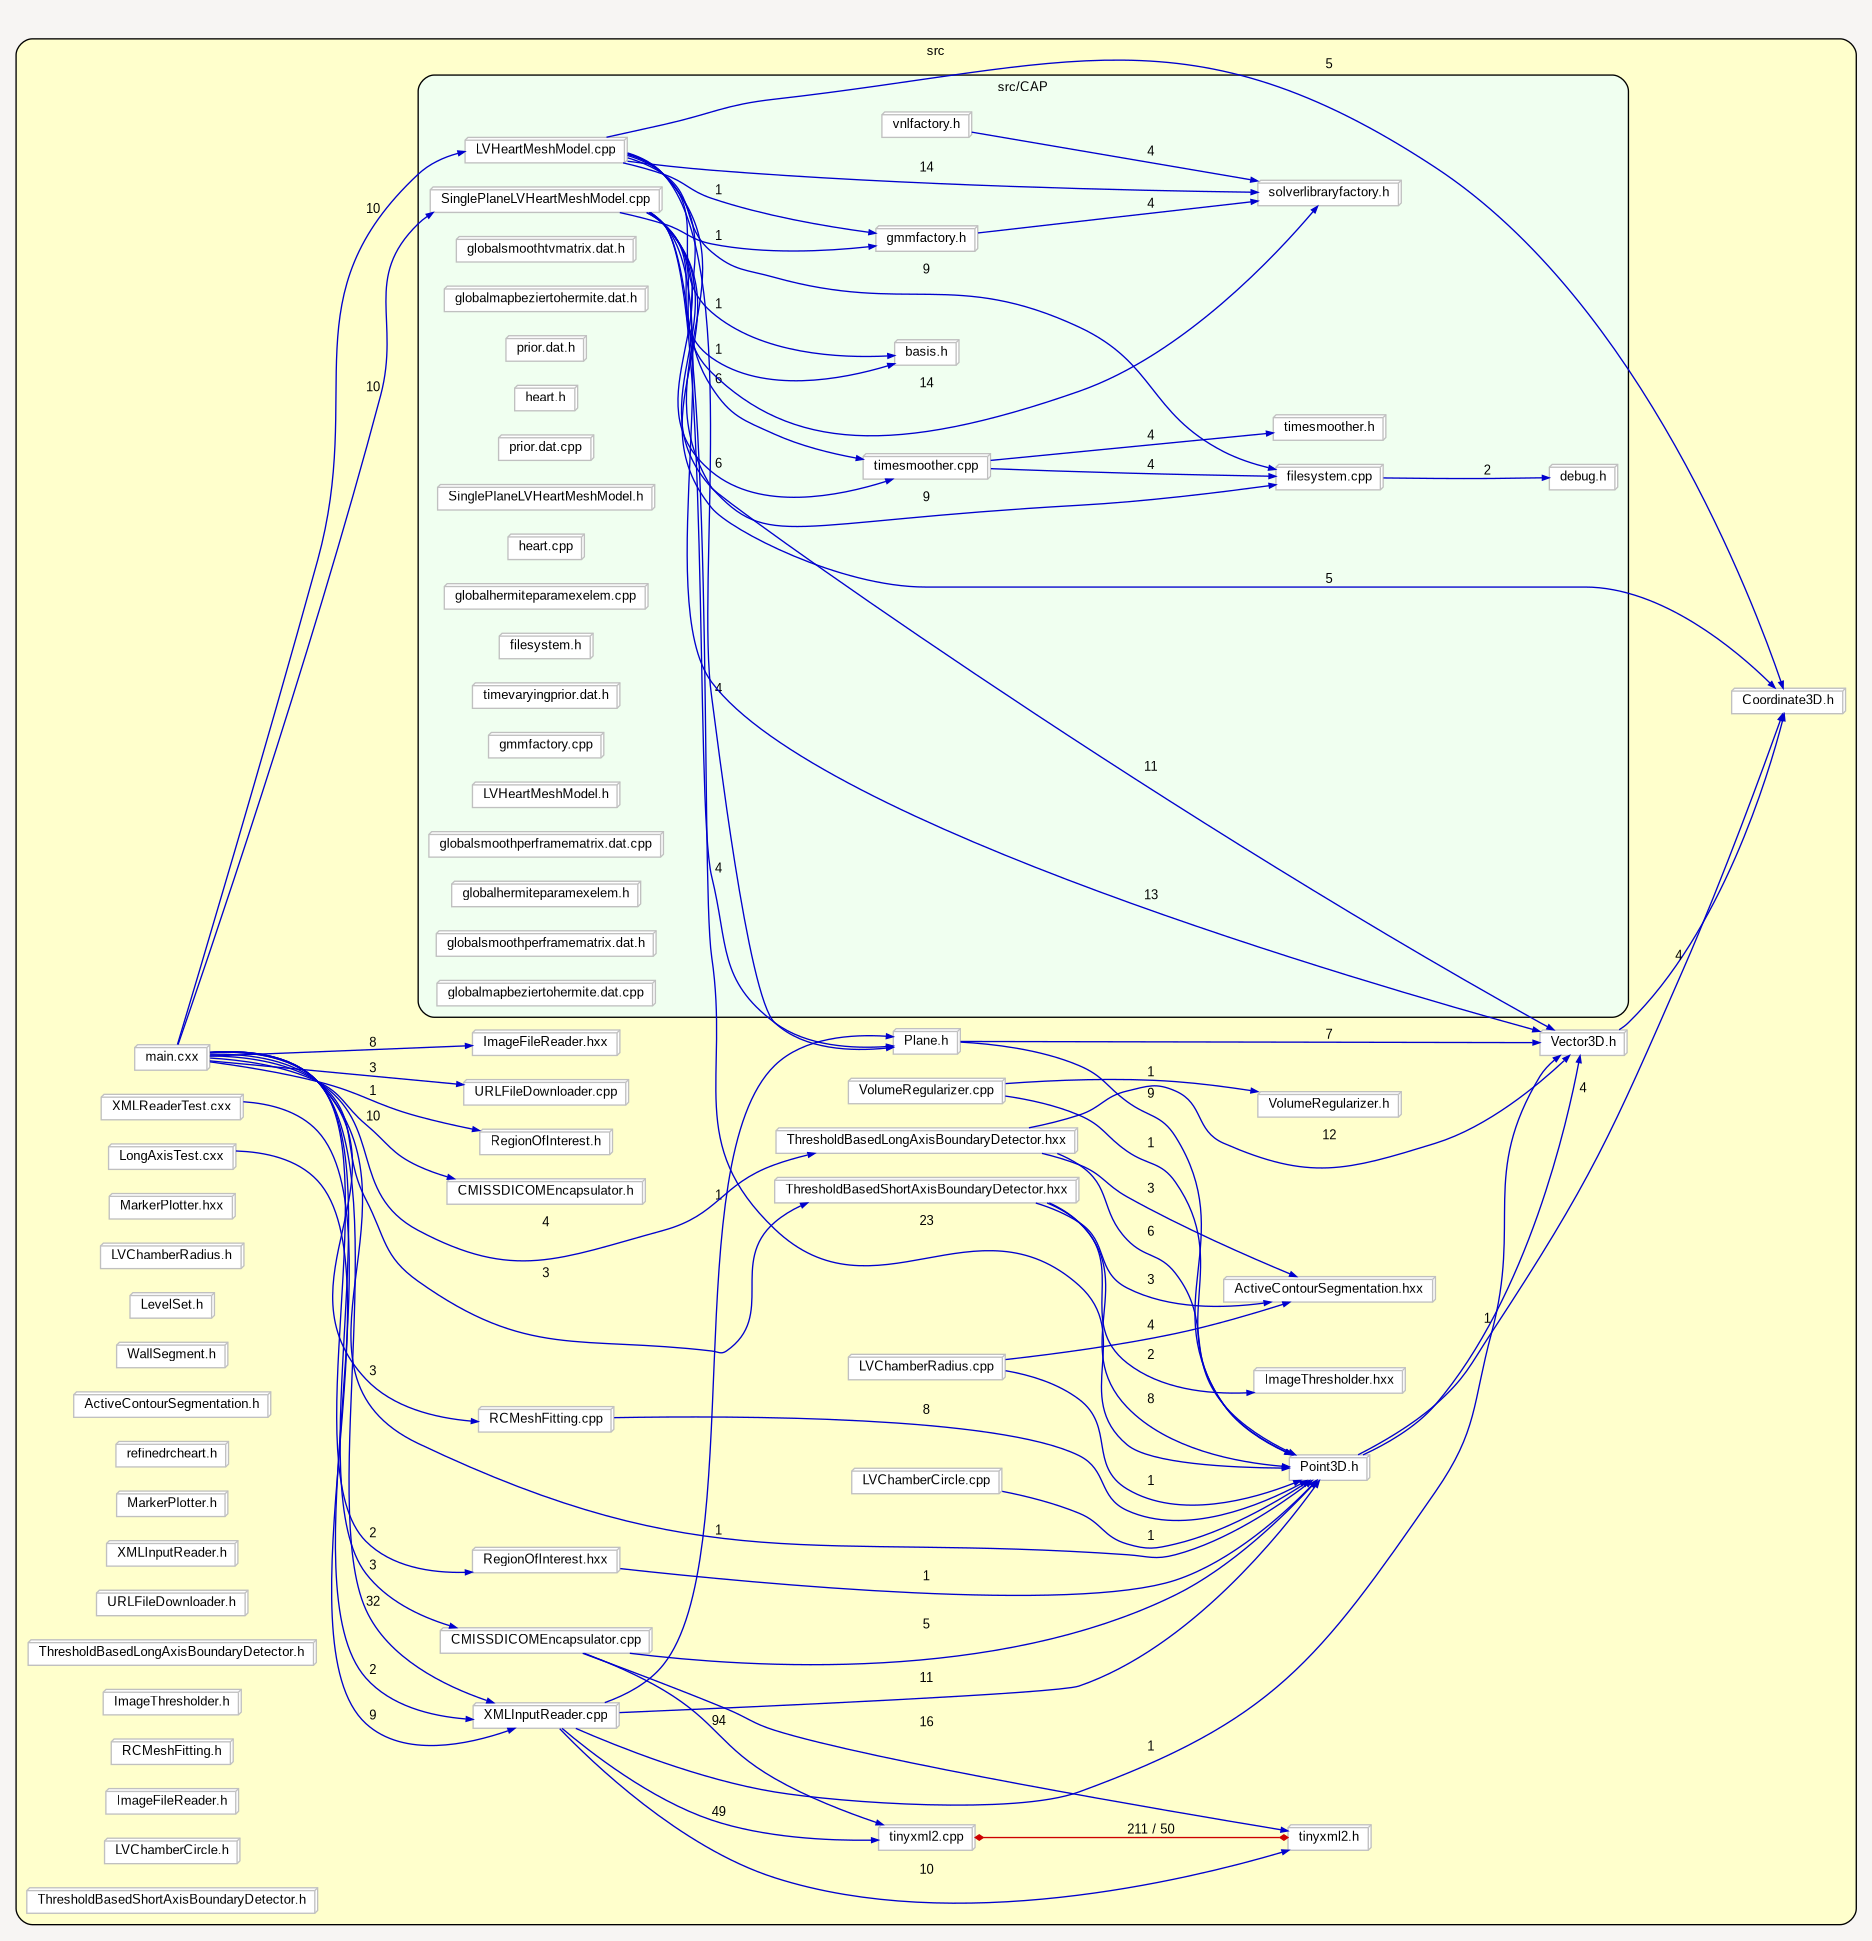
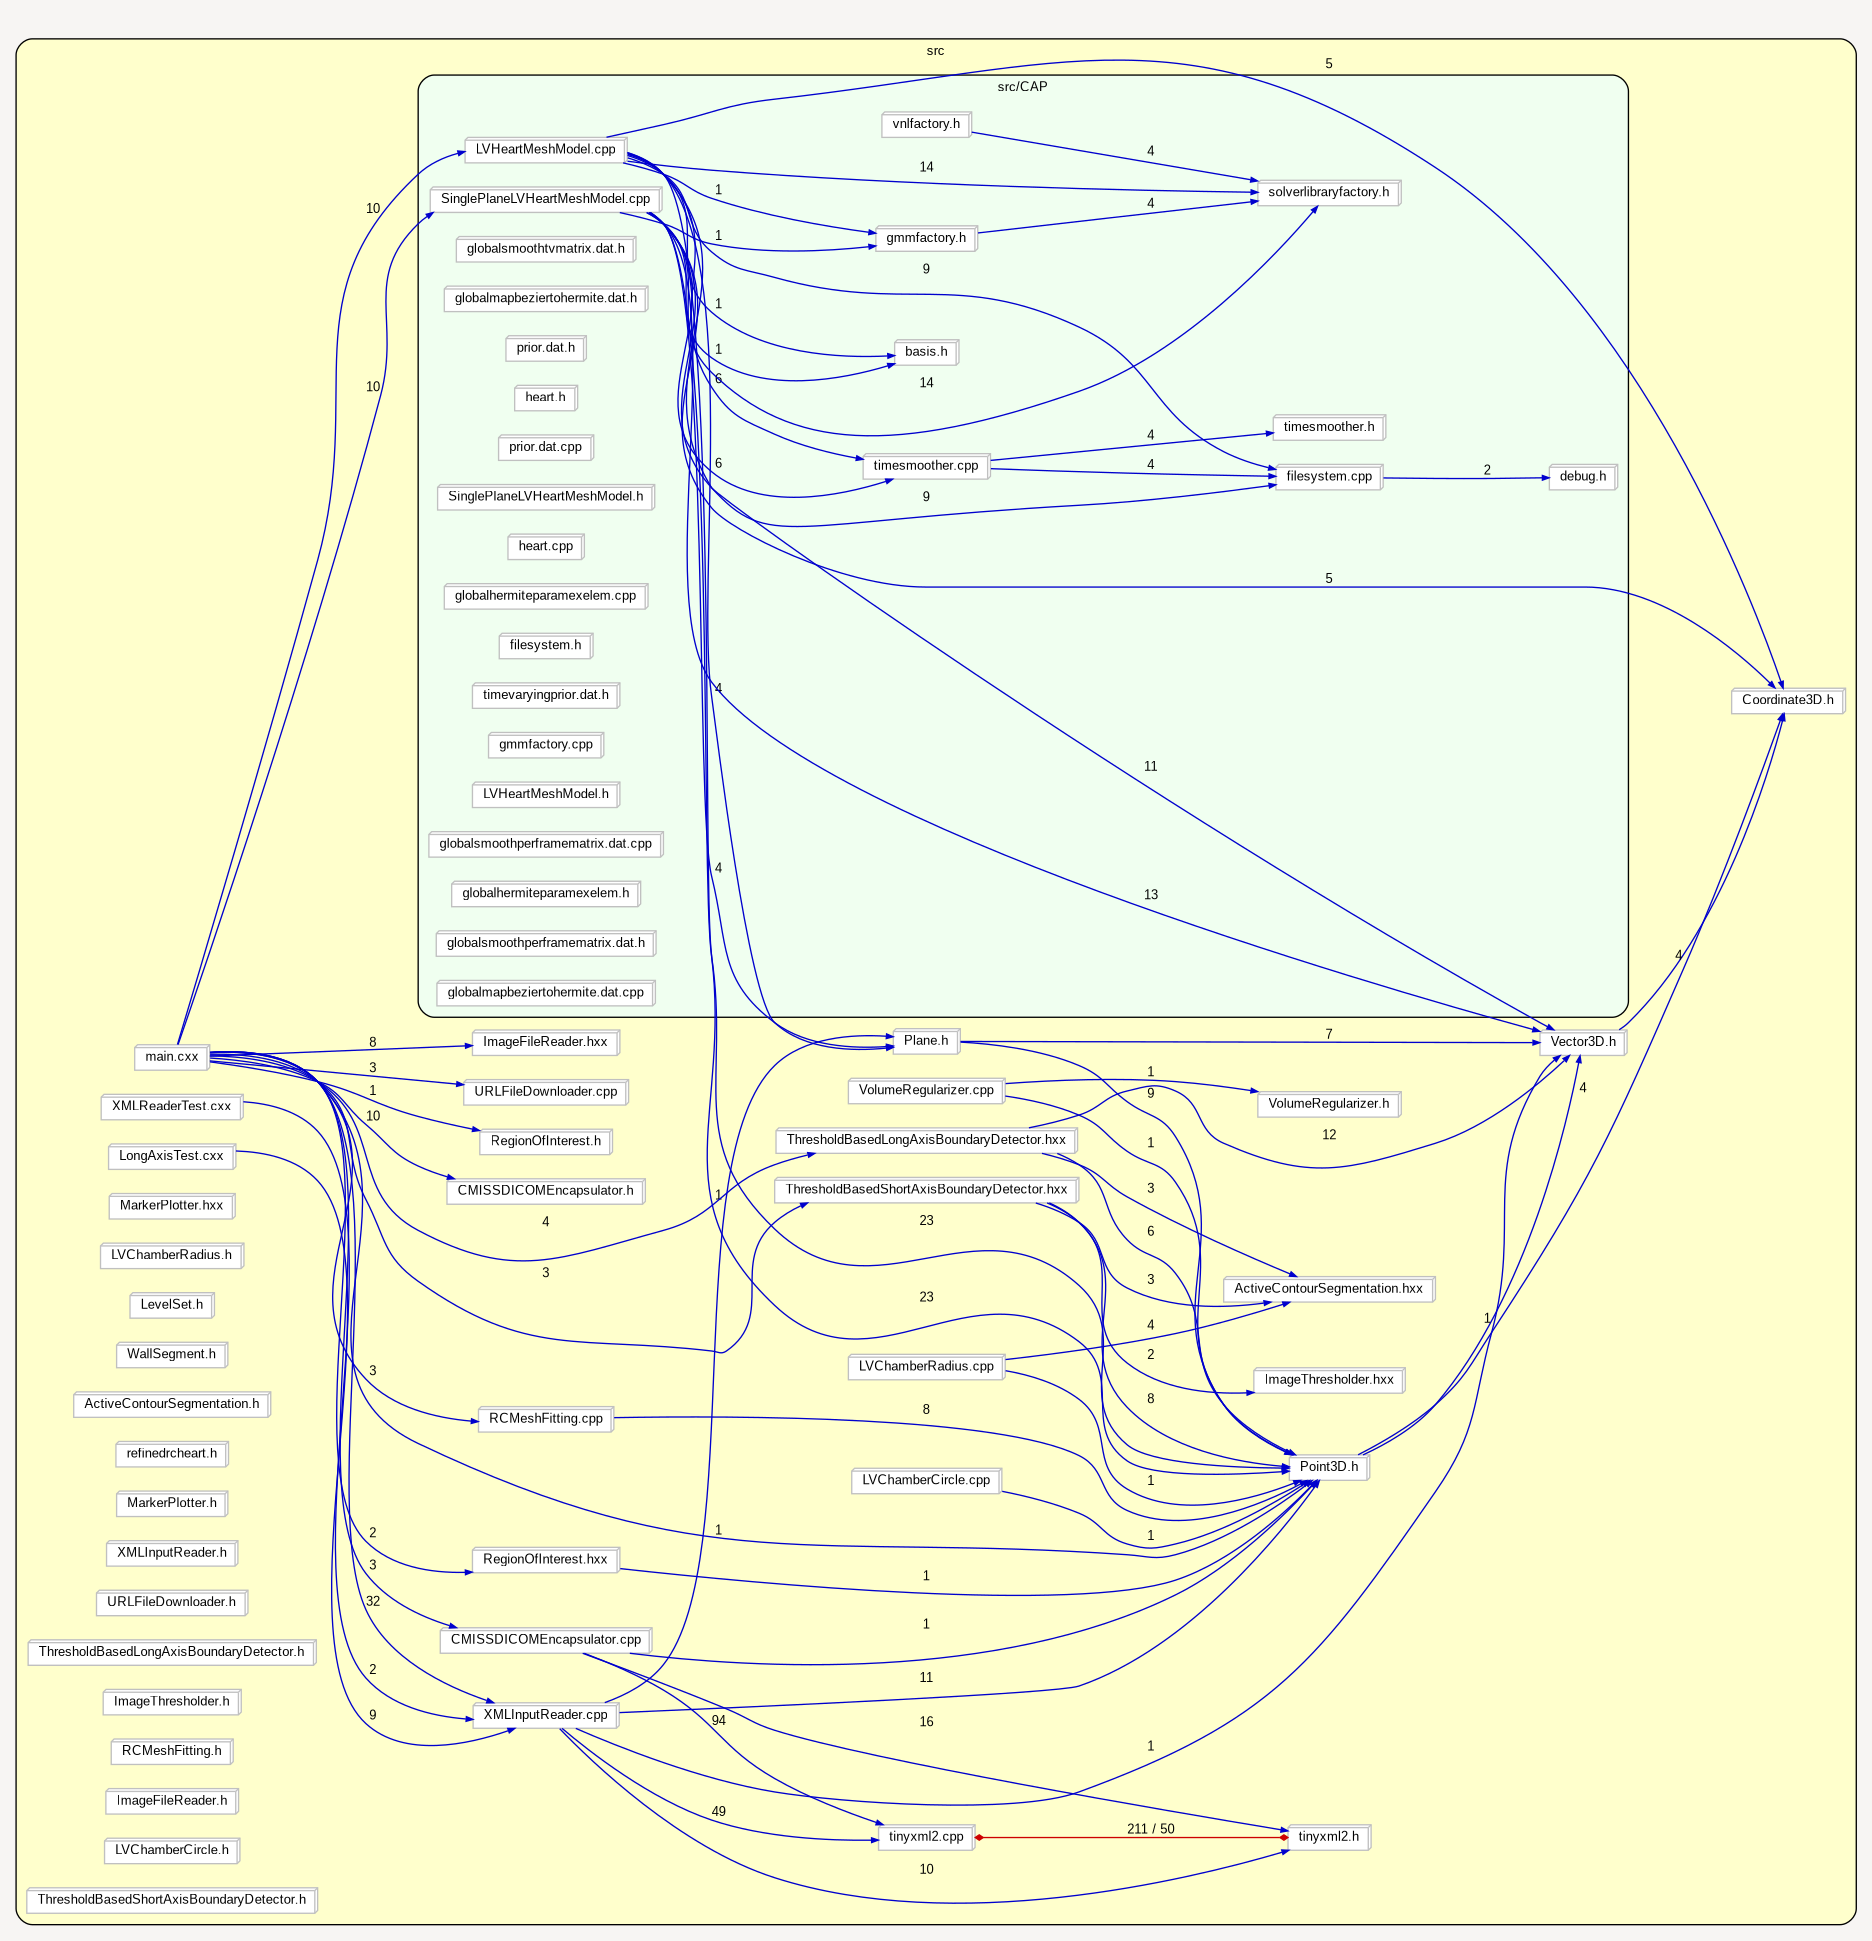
none -> (709, 1123)
(927, 1625) -> (927, 1625)
